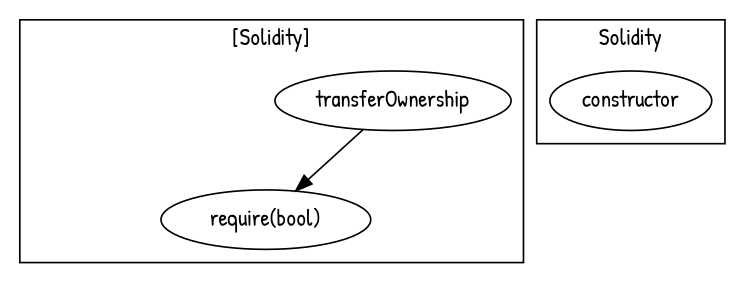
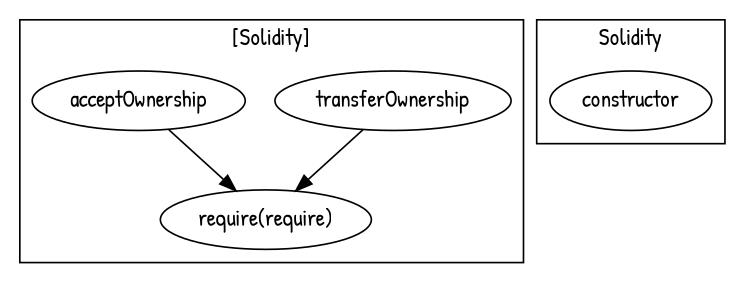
none -> (139, 101)
(266, 220) -> (266, 220)
